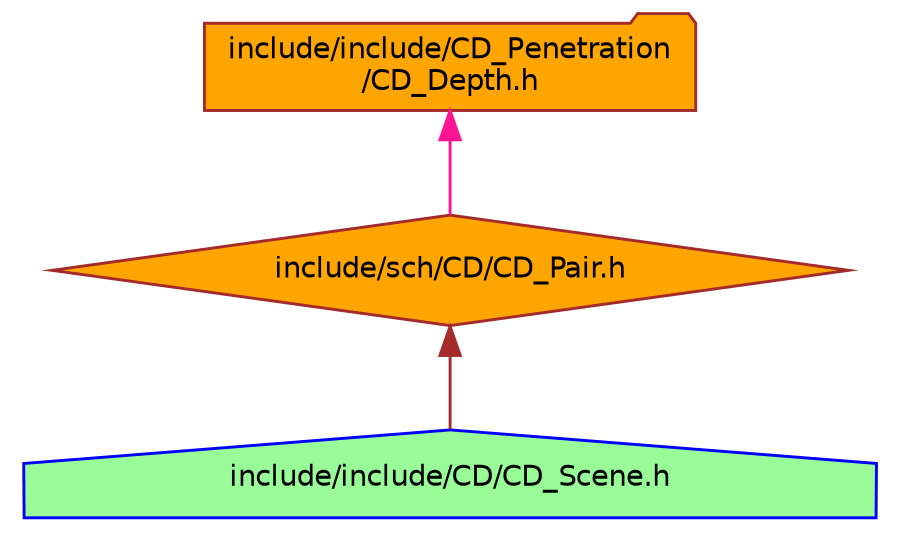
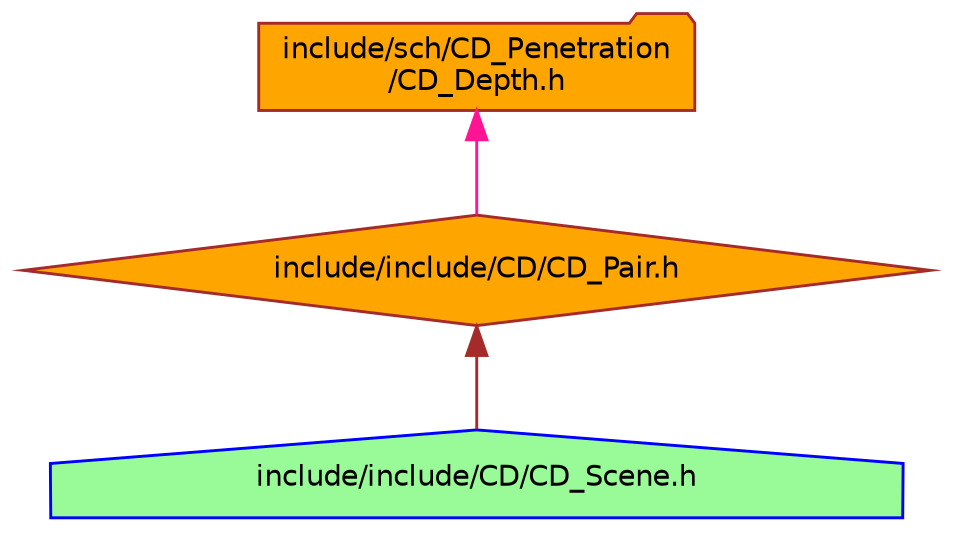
(450, 67) -> (477, 67)
(450, 270) -> (477, 270)
